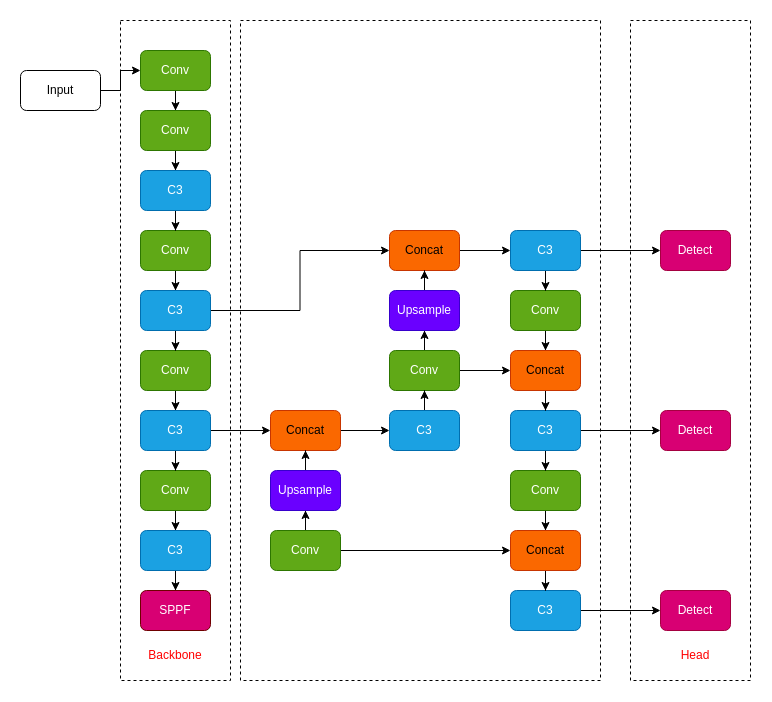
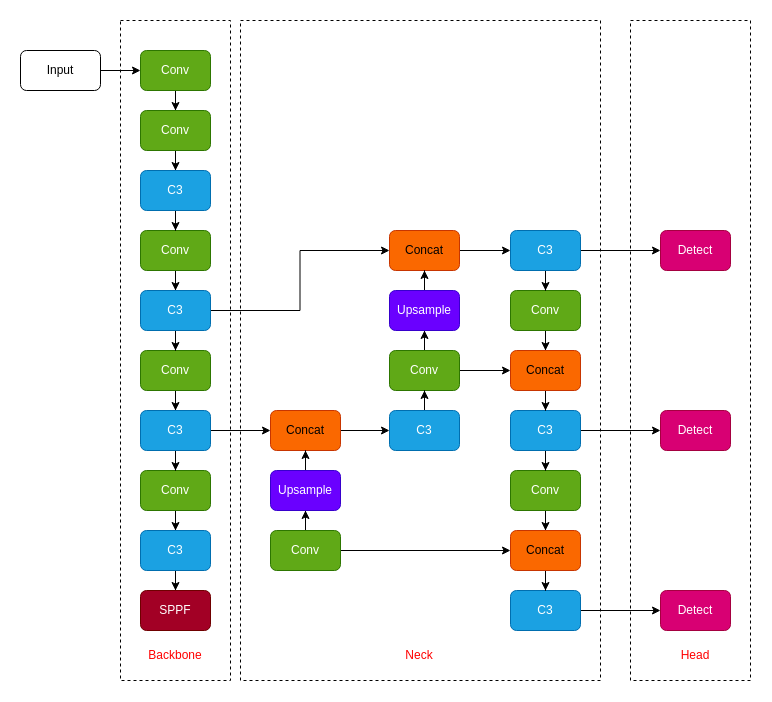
(61, 91) -> (61, 71)
(176, 611) -> (176, 611)
none -> (420, 656)
